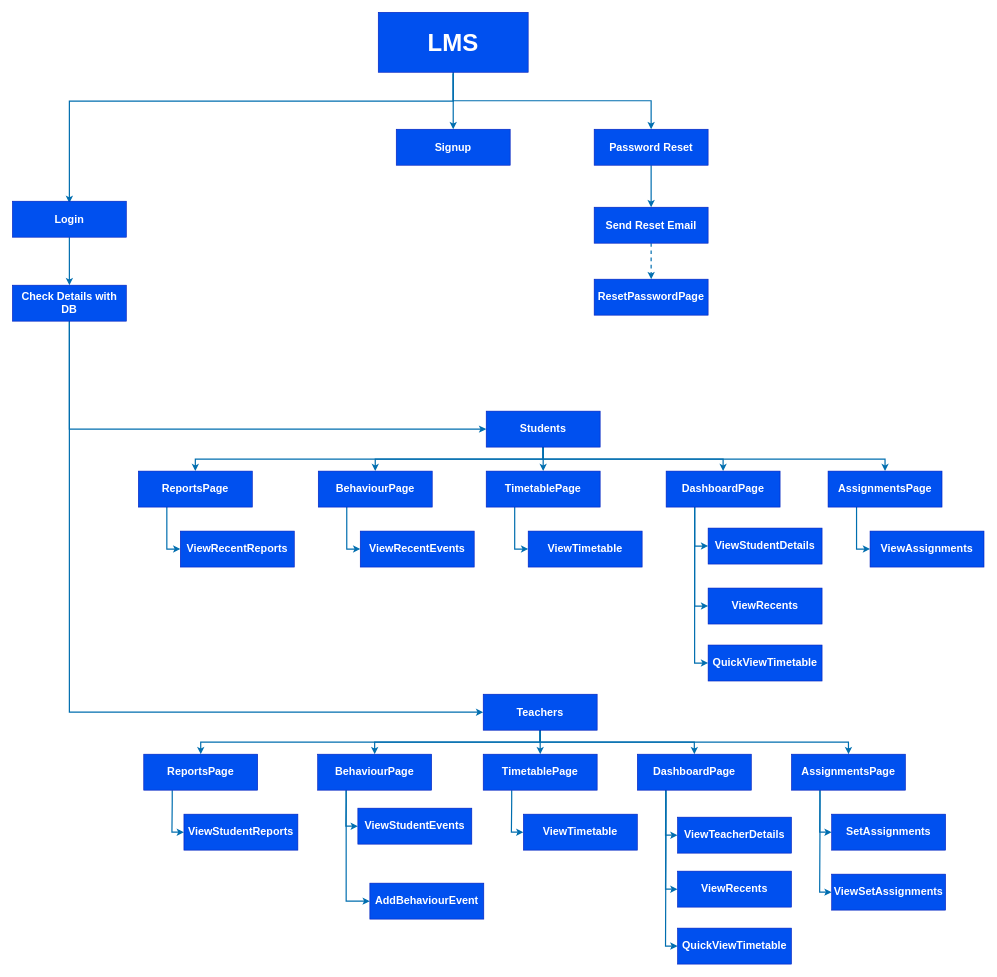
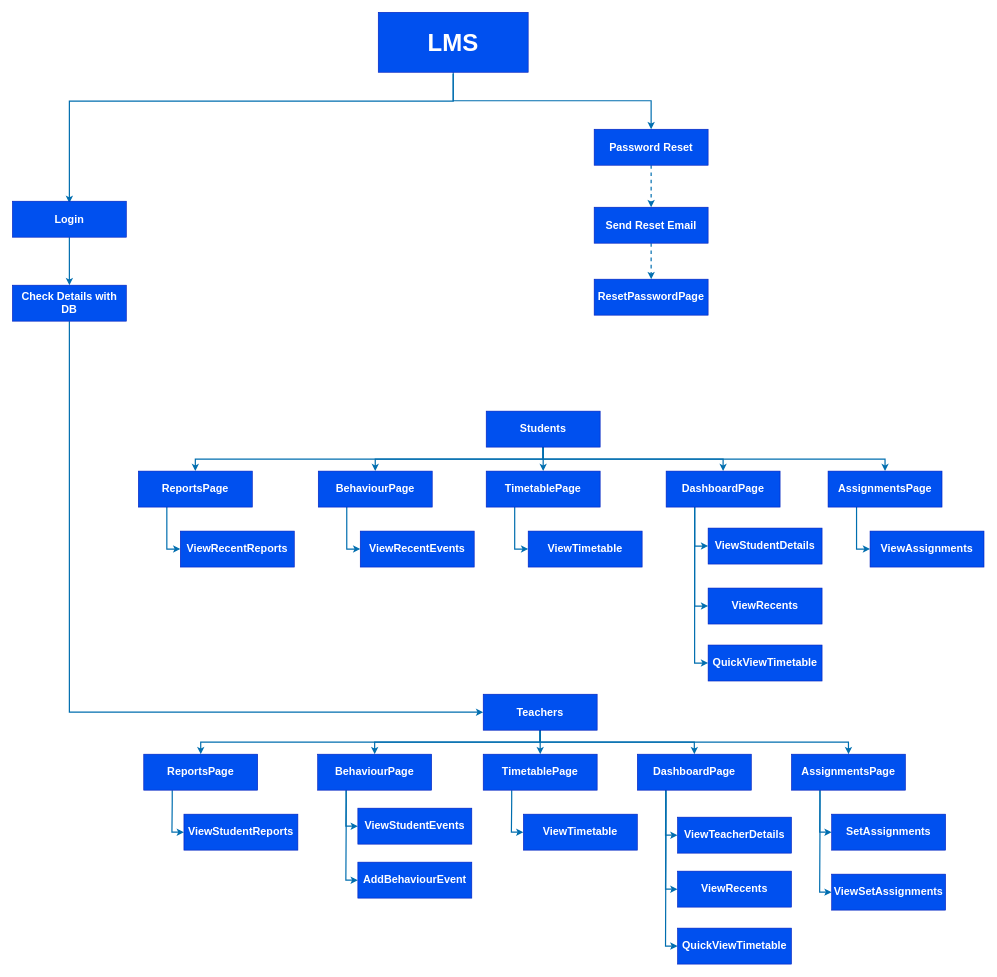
(453, 113) -> none
(453, 147) -> none
(651, 184) -> (651, 184)
(276, 429) -> none
(427, 902) -> (415, 881)
